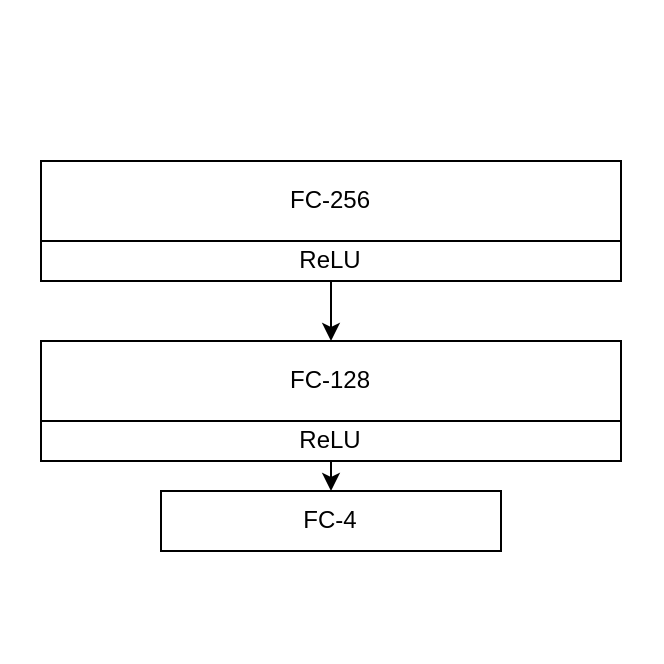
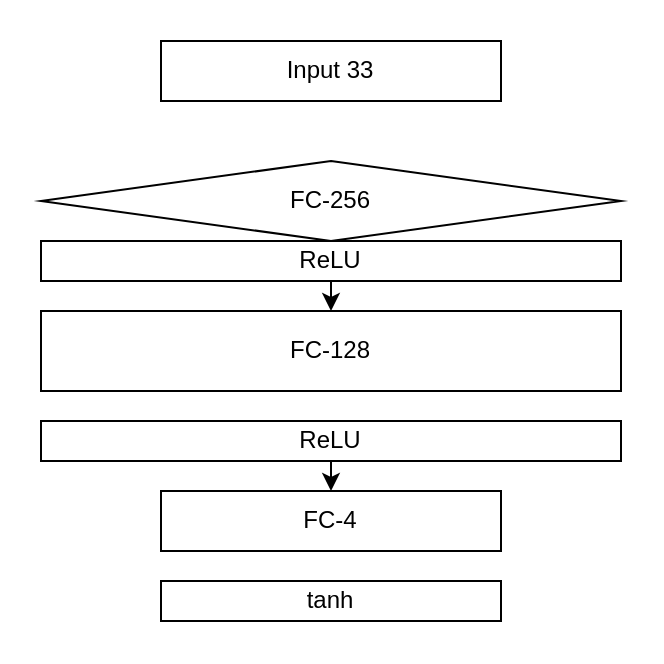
none -> (331, 71)
(331, 201) -> (331, 201)
(331, 381) -> (331, 351)
none -> (331, 601)
